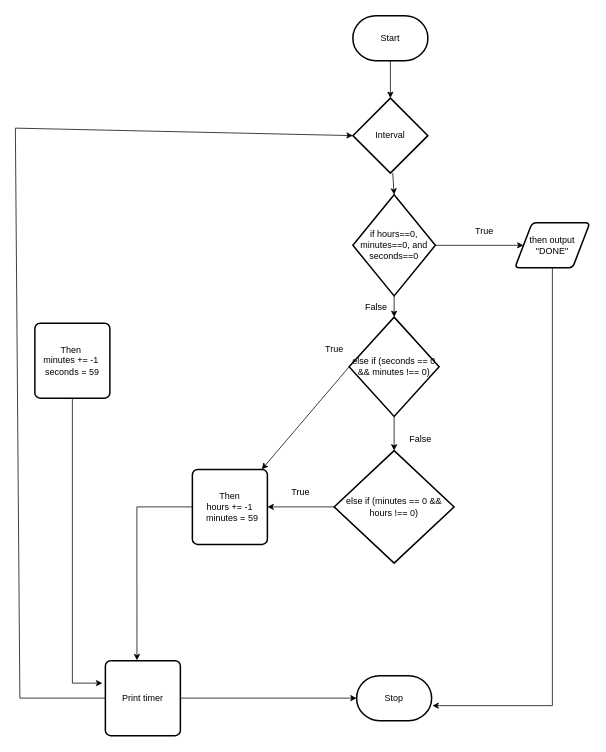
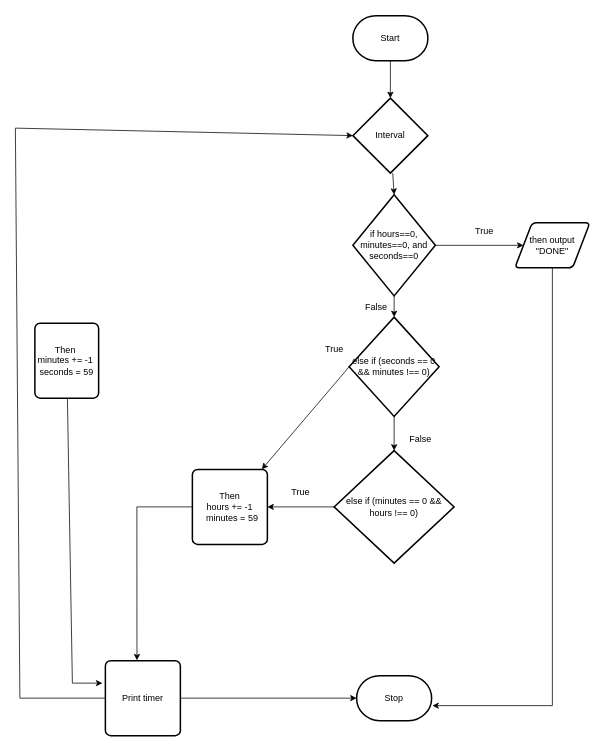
(72, 360) -> (67, 360)
